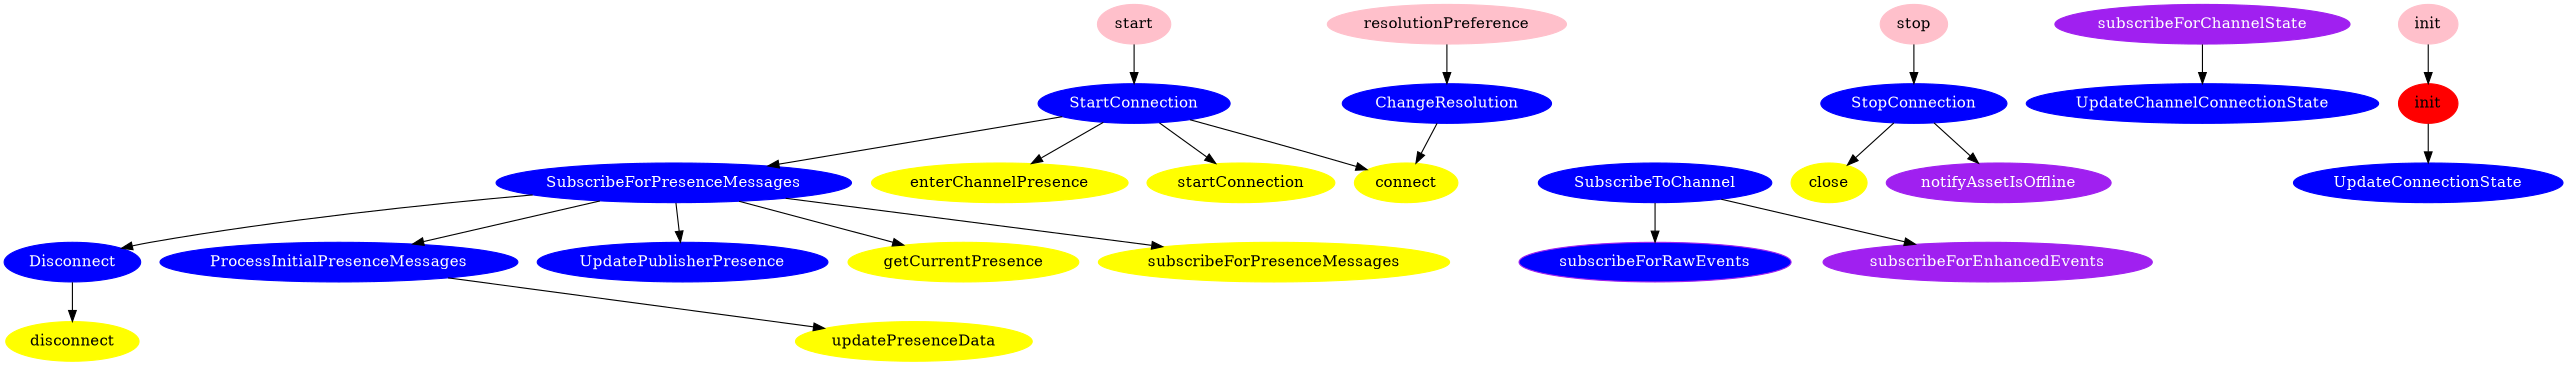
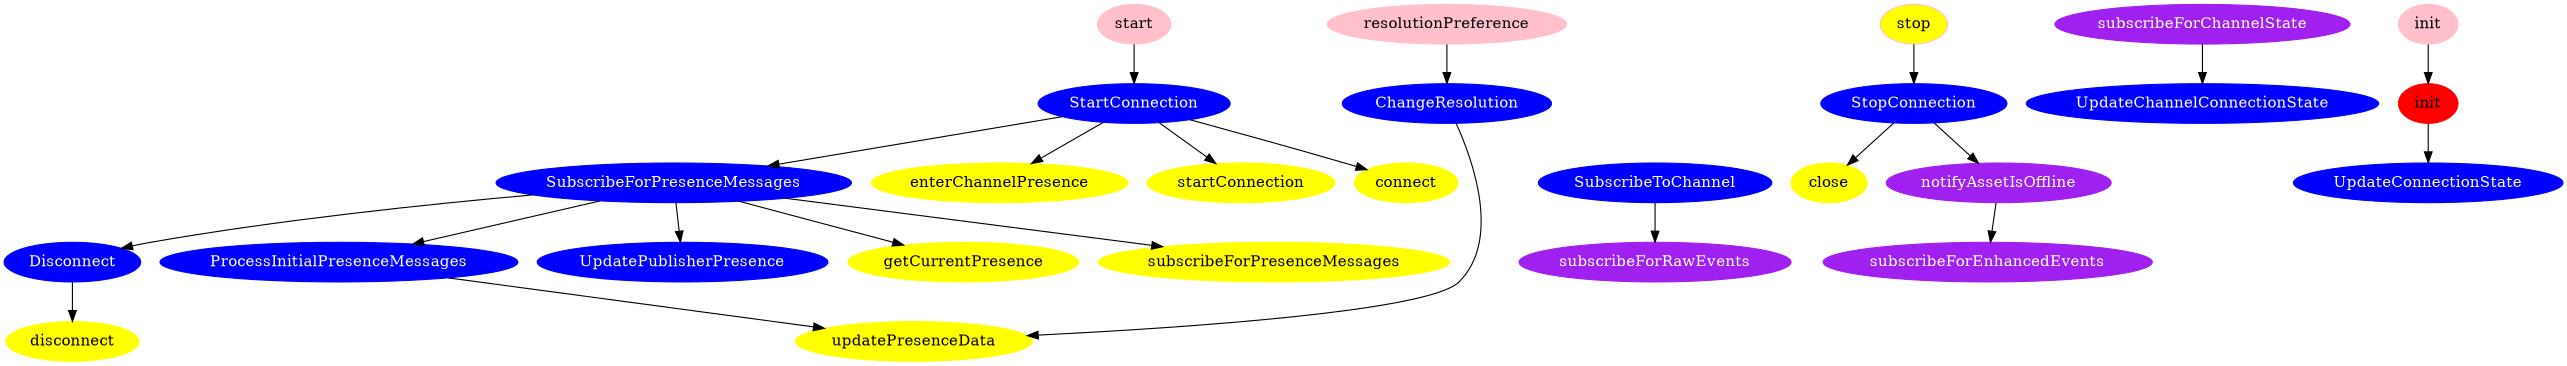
(1914, 24) -> (1914, 24)
(1429, 138) -> (1334, 312)
(1813, 221) -> (1994, 217)
(1655, 262) -> (1655, 262)
